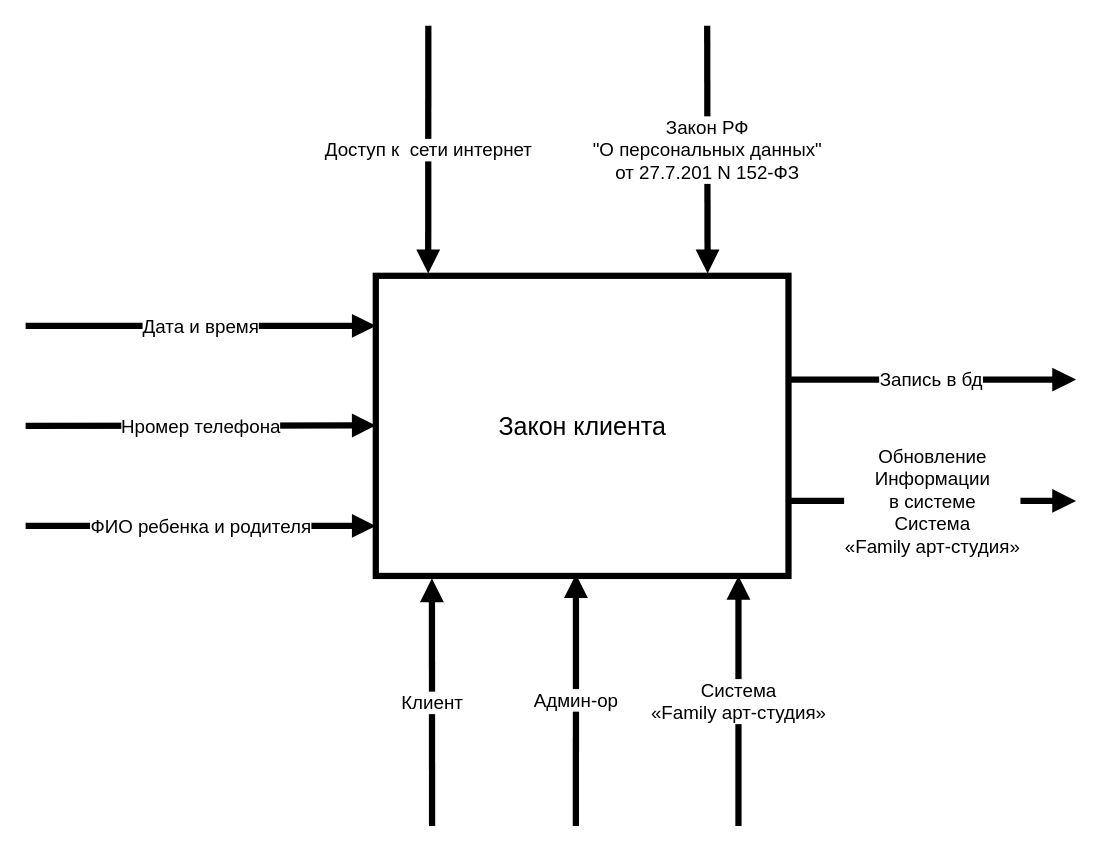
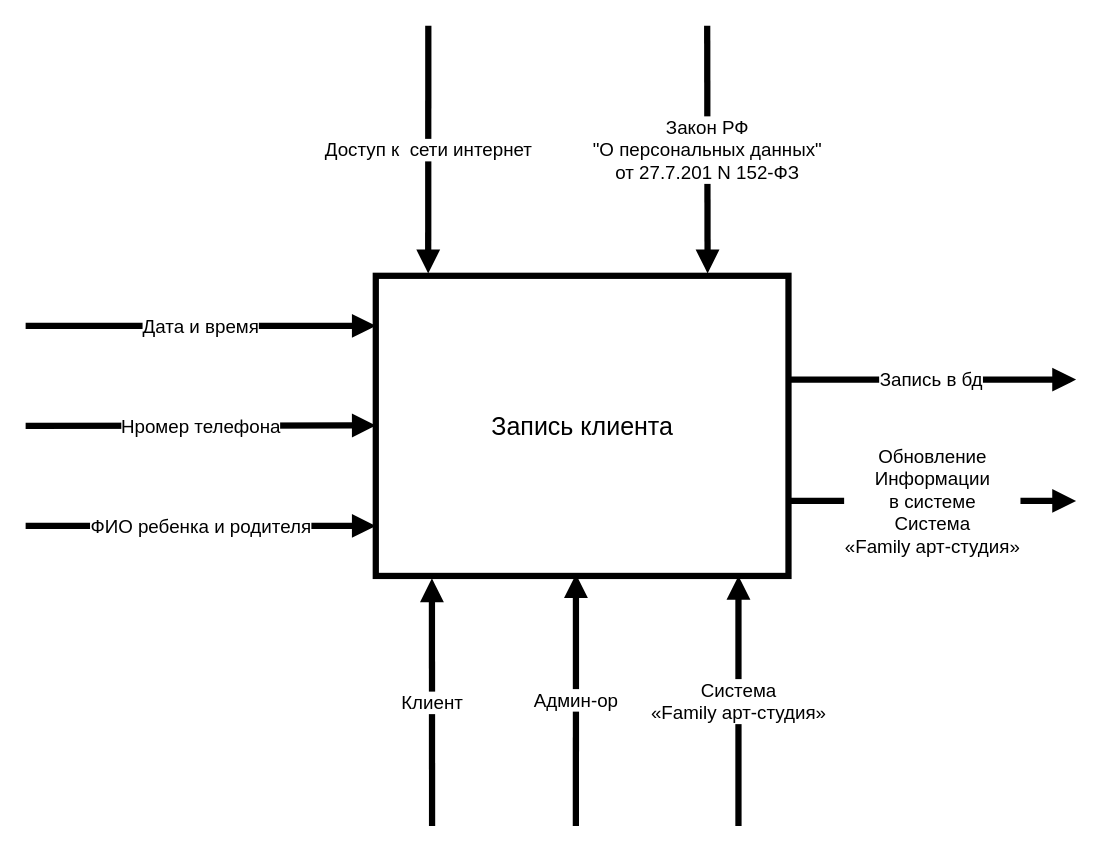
(583, 426) -> (583, 426)
